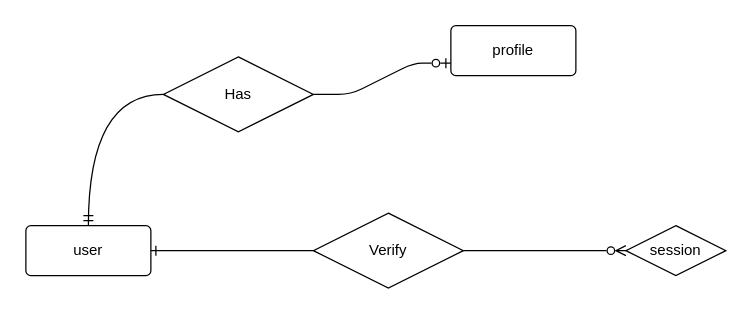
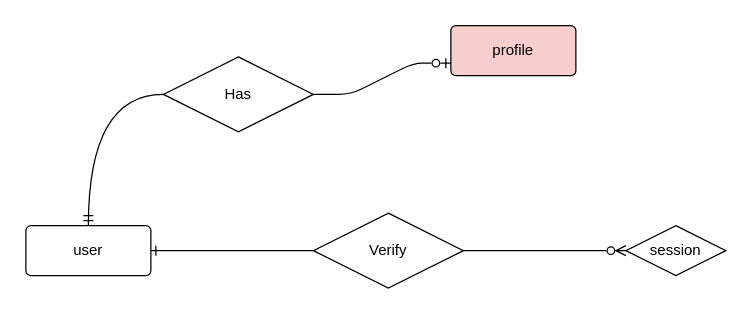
(513, 51) -> (513, 51)
